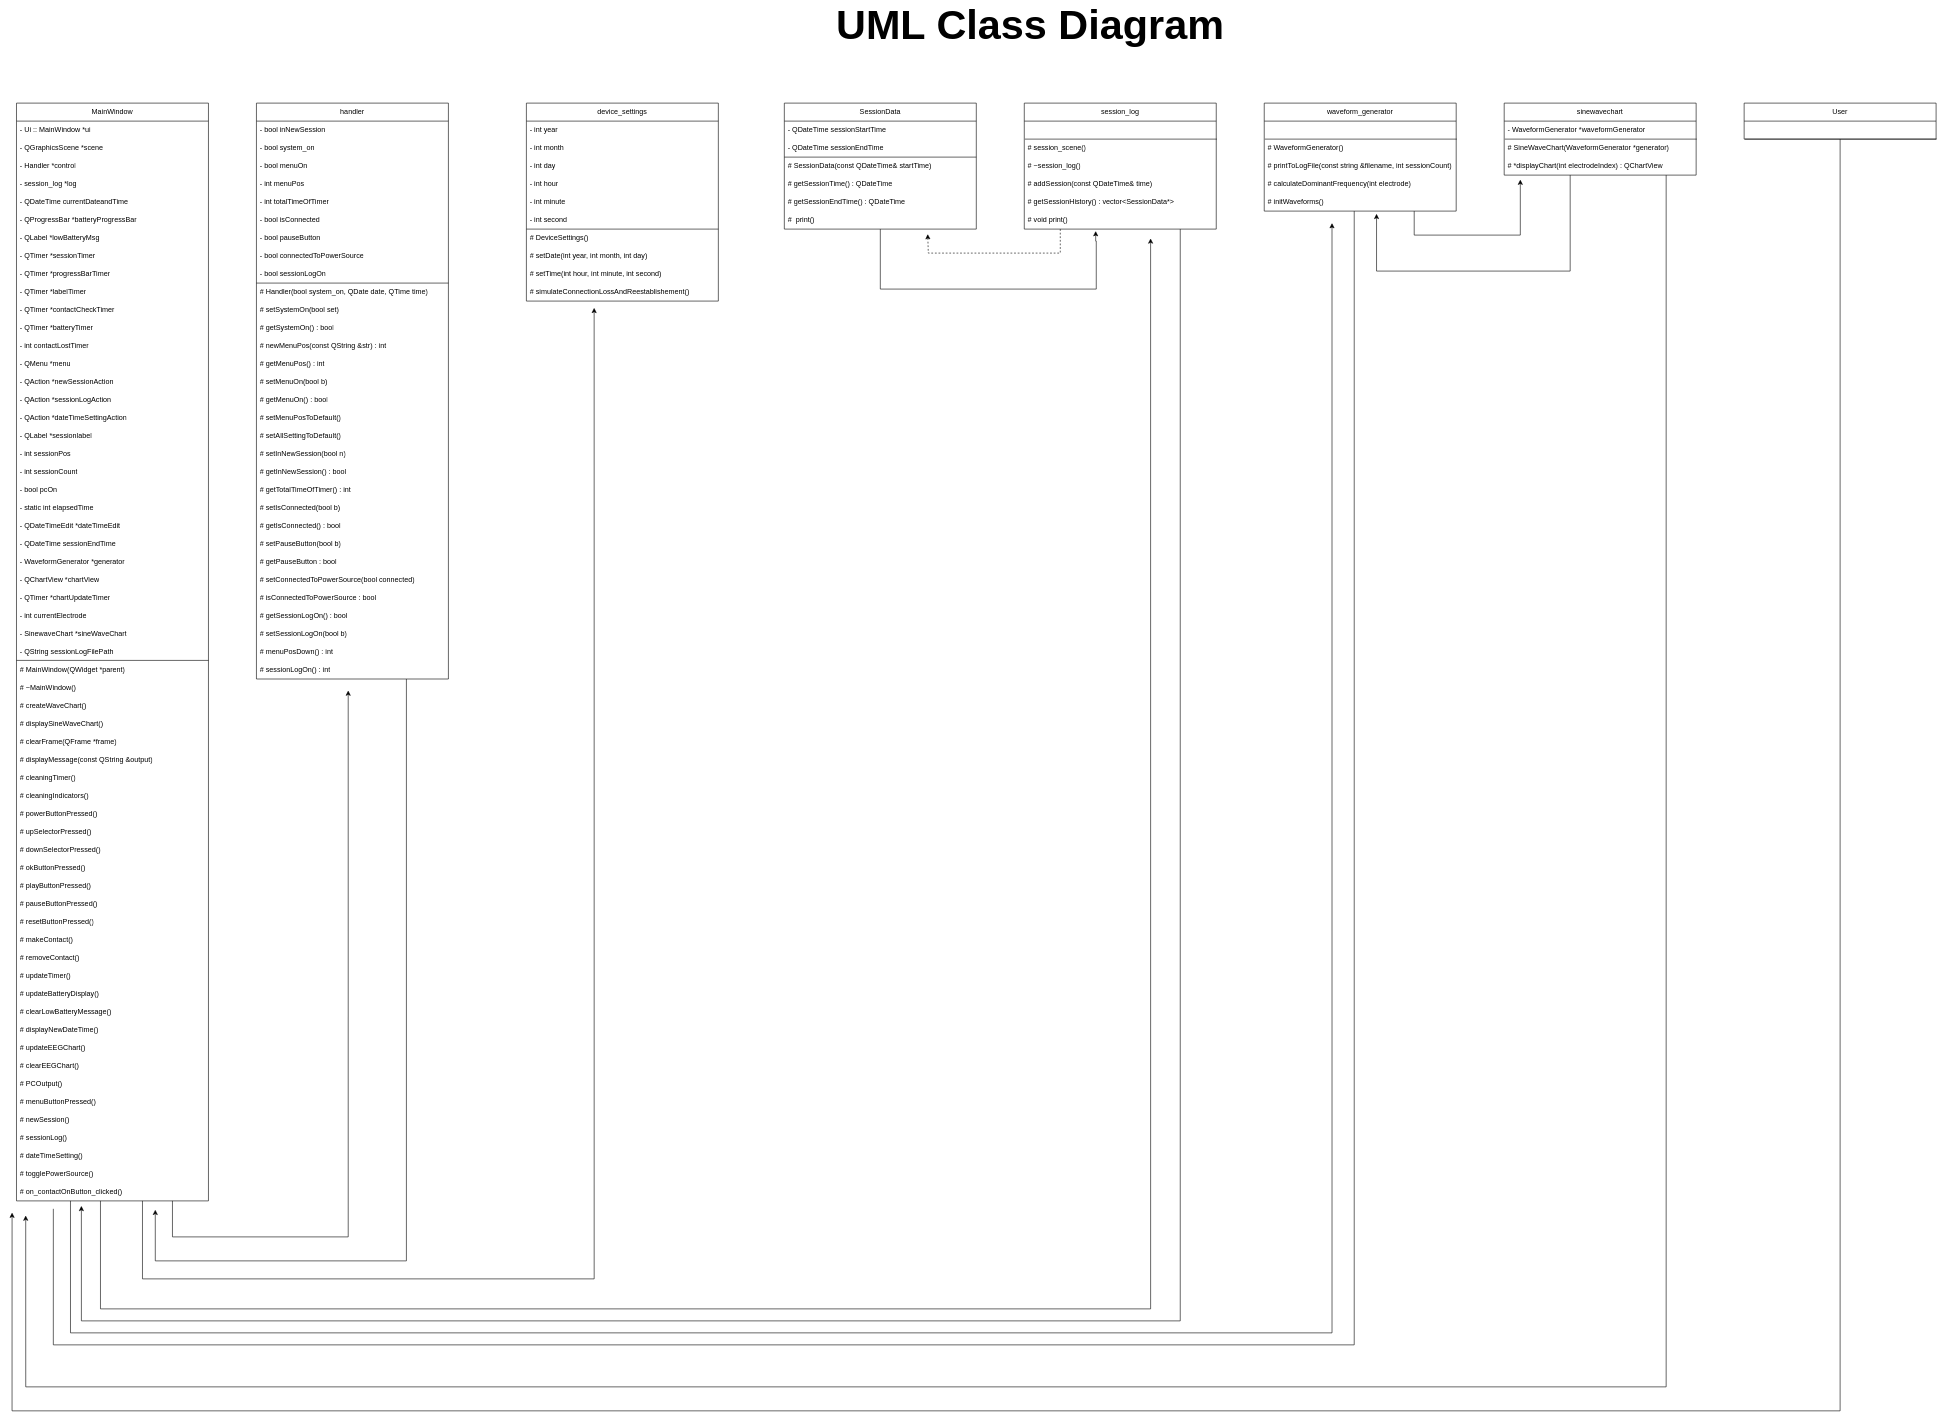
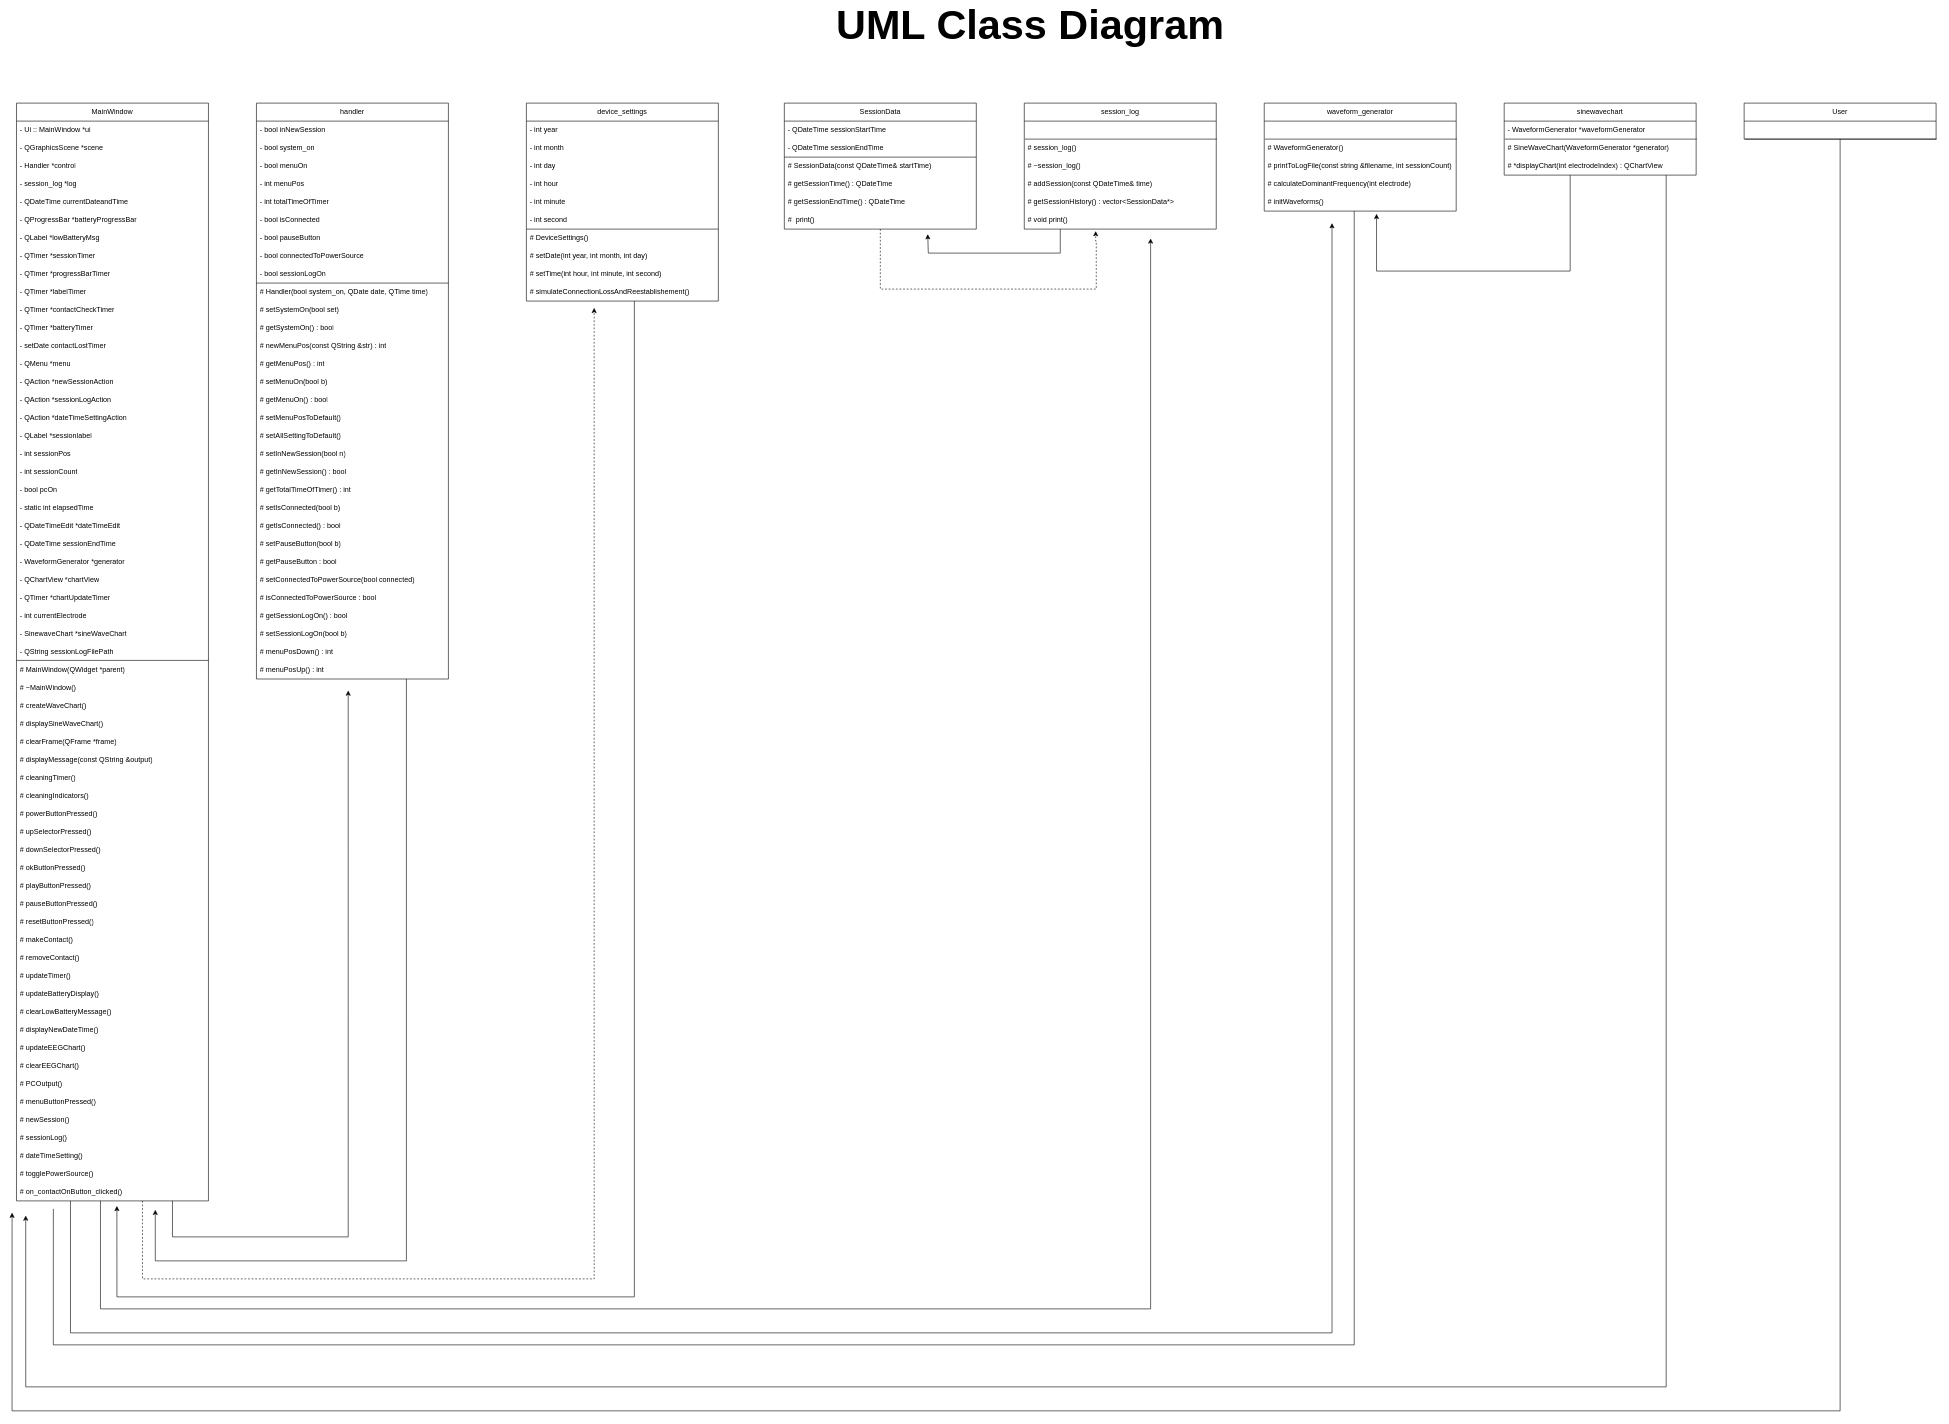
(1061, 148) -> (1056, 148)
(1521, 235) -> none
(999, 253) -> (999, 253)
(987, 289) -> (987, 289)
(61, 346) -> (70, 346)
(299, 670) -> (294, 670)
none -> (635, 800)
(594, 1060) -> (594, 1060)
(81, 1267) -> none
